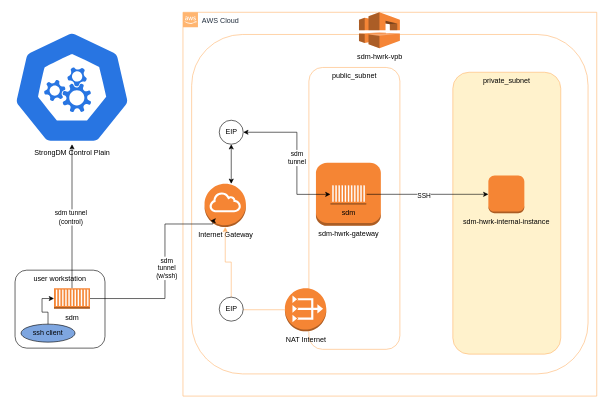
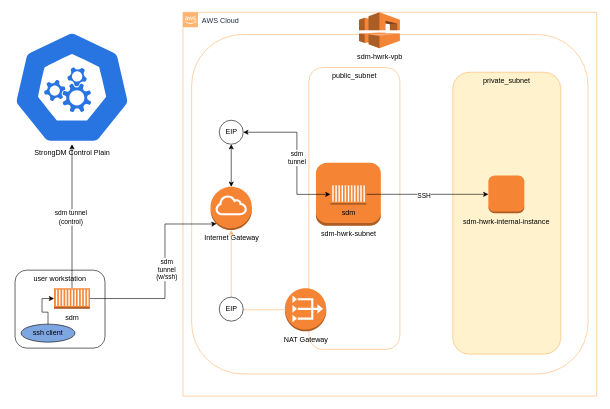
(225, 206) -> (231, 209)
(349, 234) -> (349, 234)
(306, 340) -> (306, 340)
